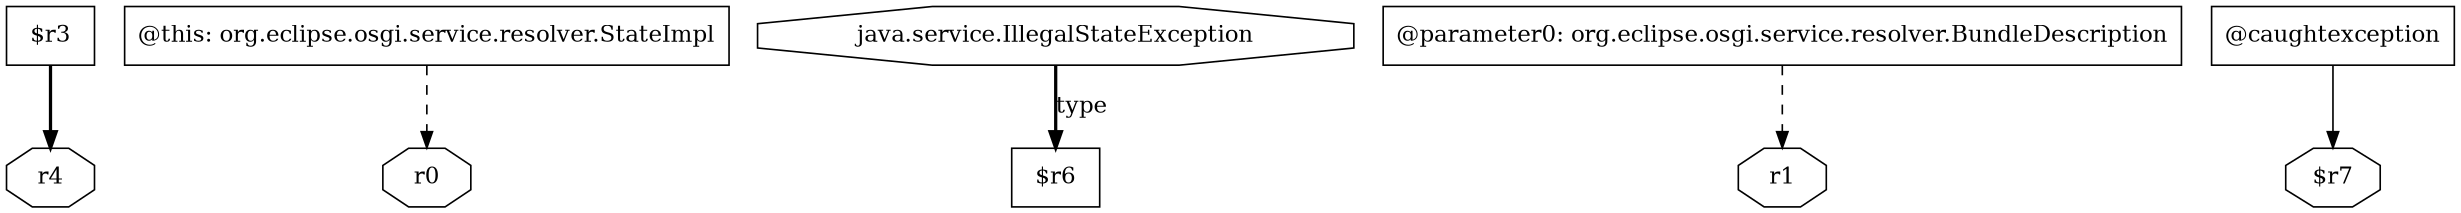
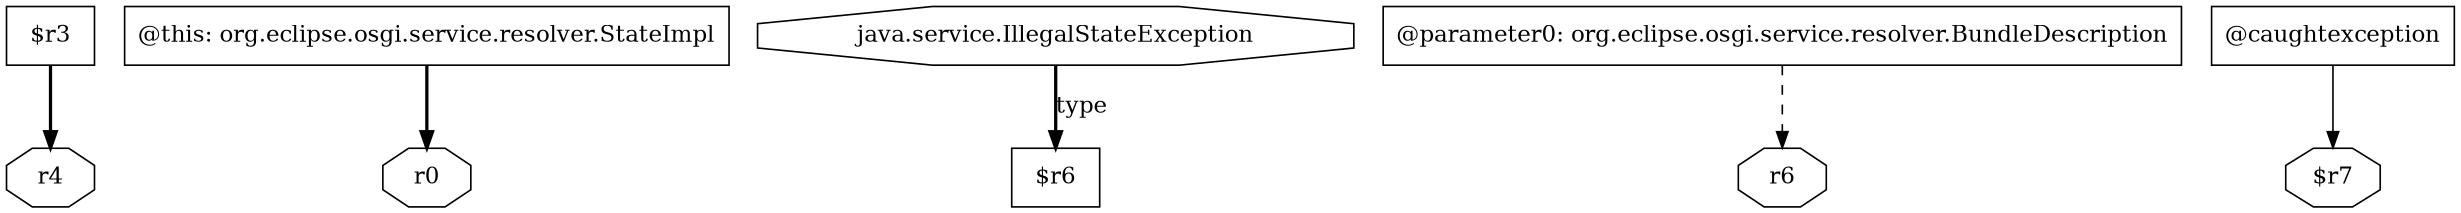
(427, 99) -> (427, 99)
(1782, 178) -> (1782, 178)
